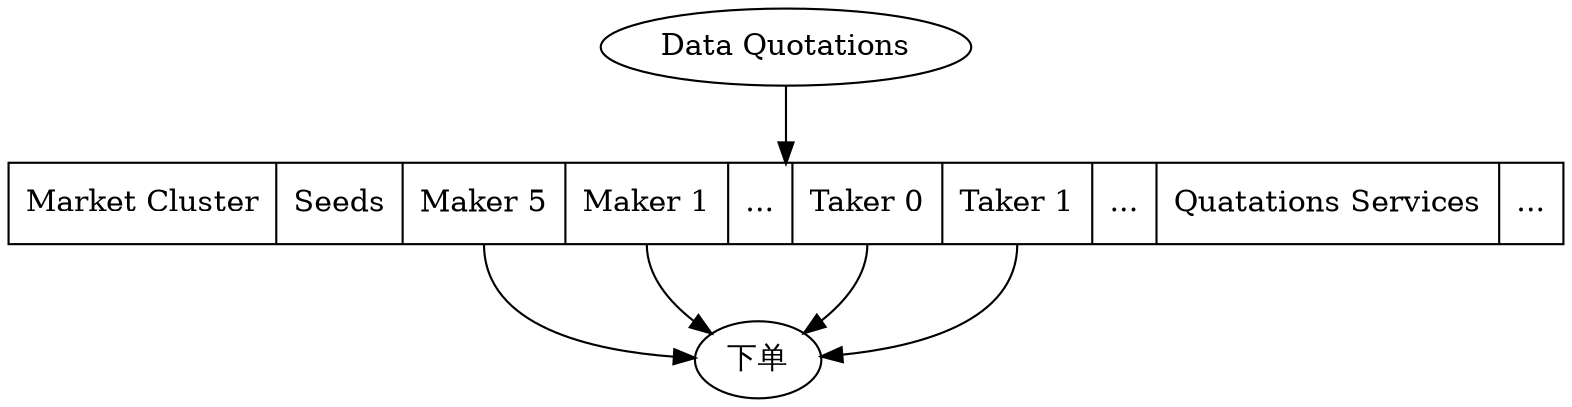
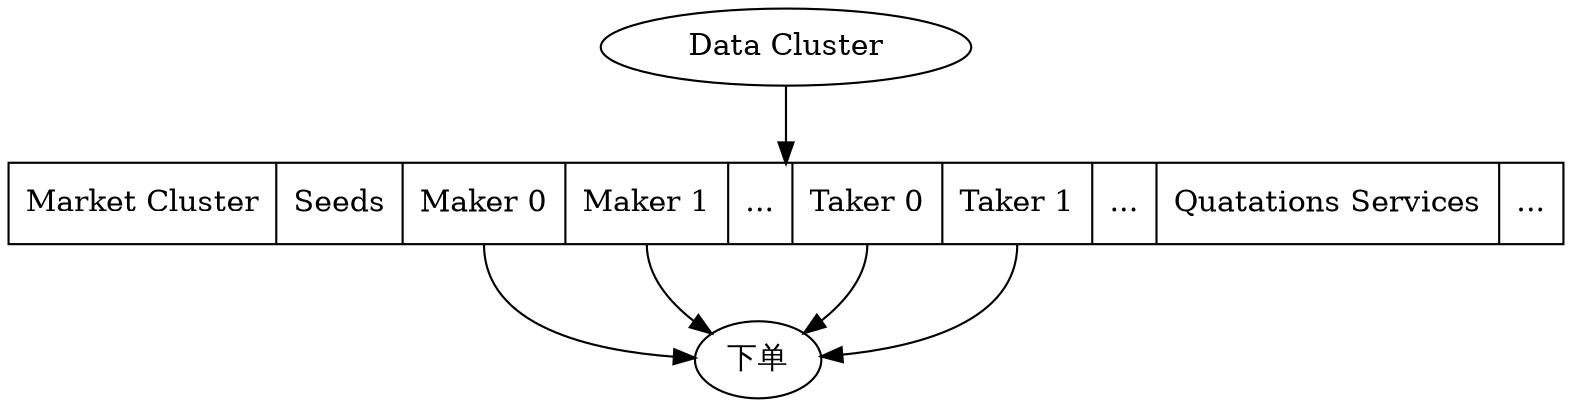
(786, 47) -> (786, 47)
(484, 202) -> (484, 202)
